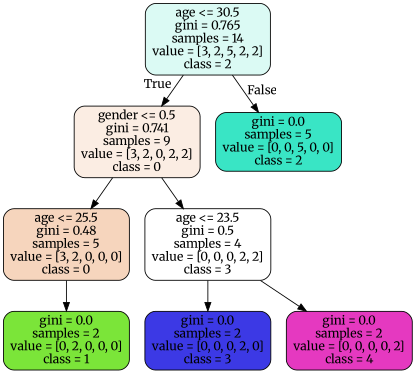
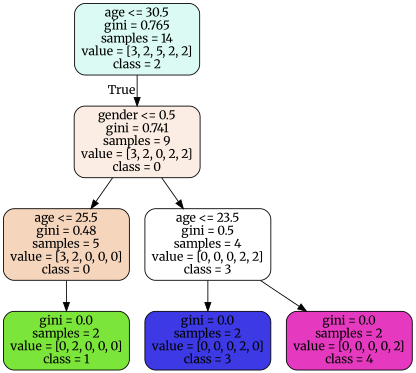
(279, 142) -> none
